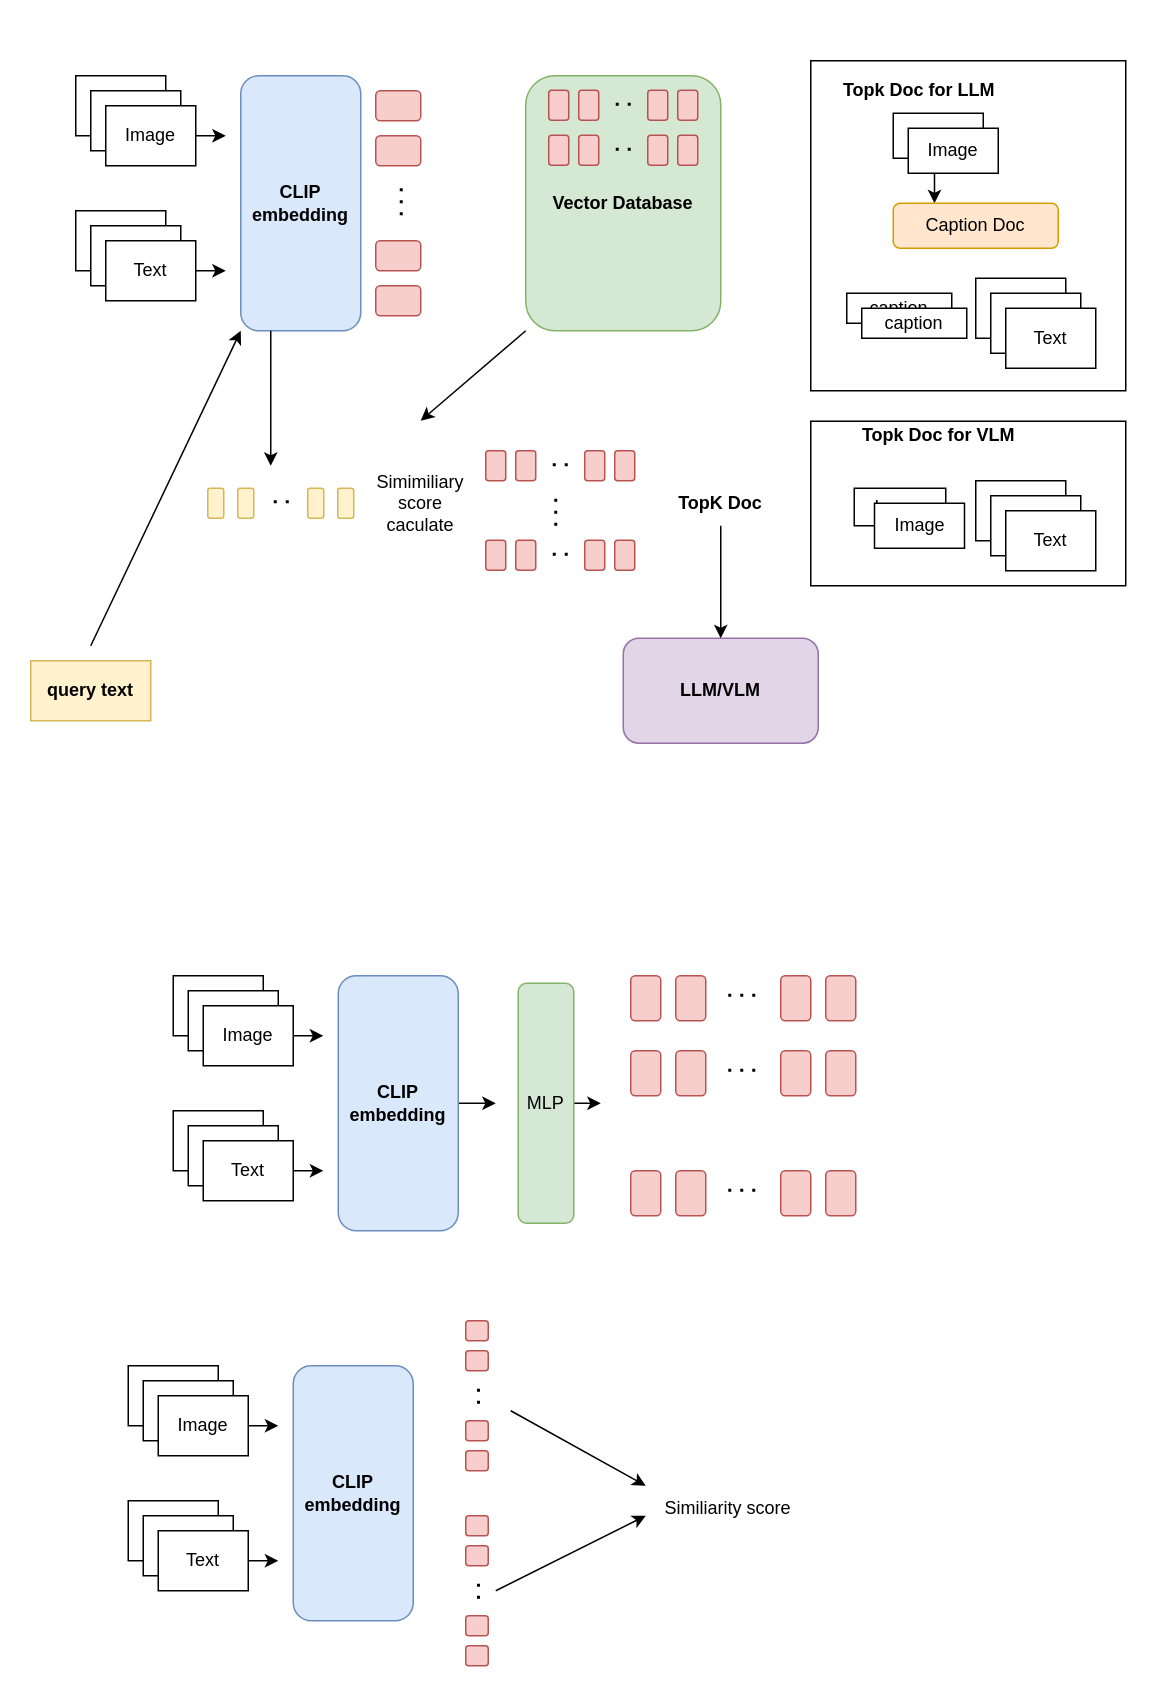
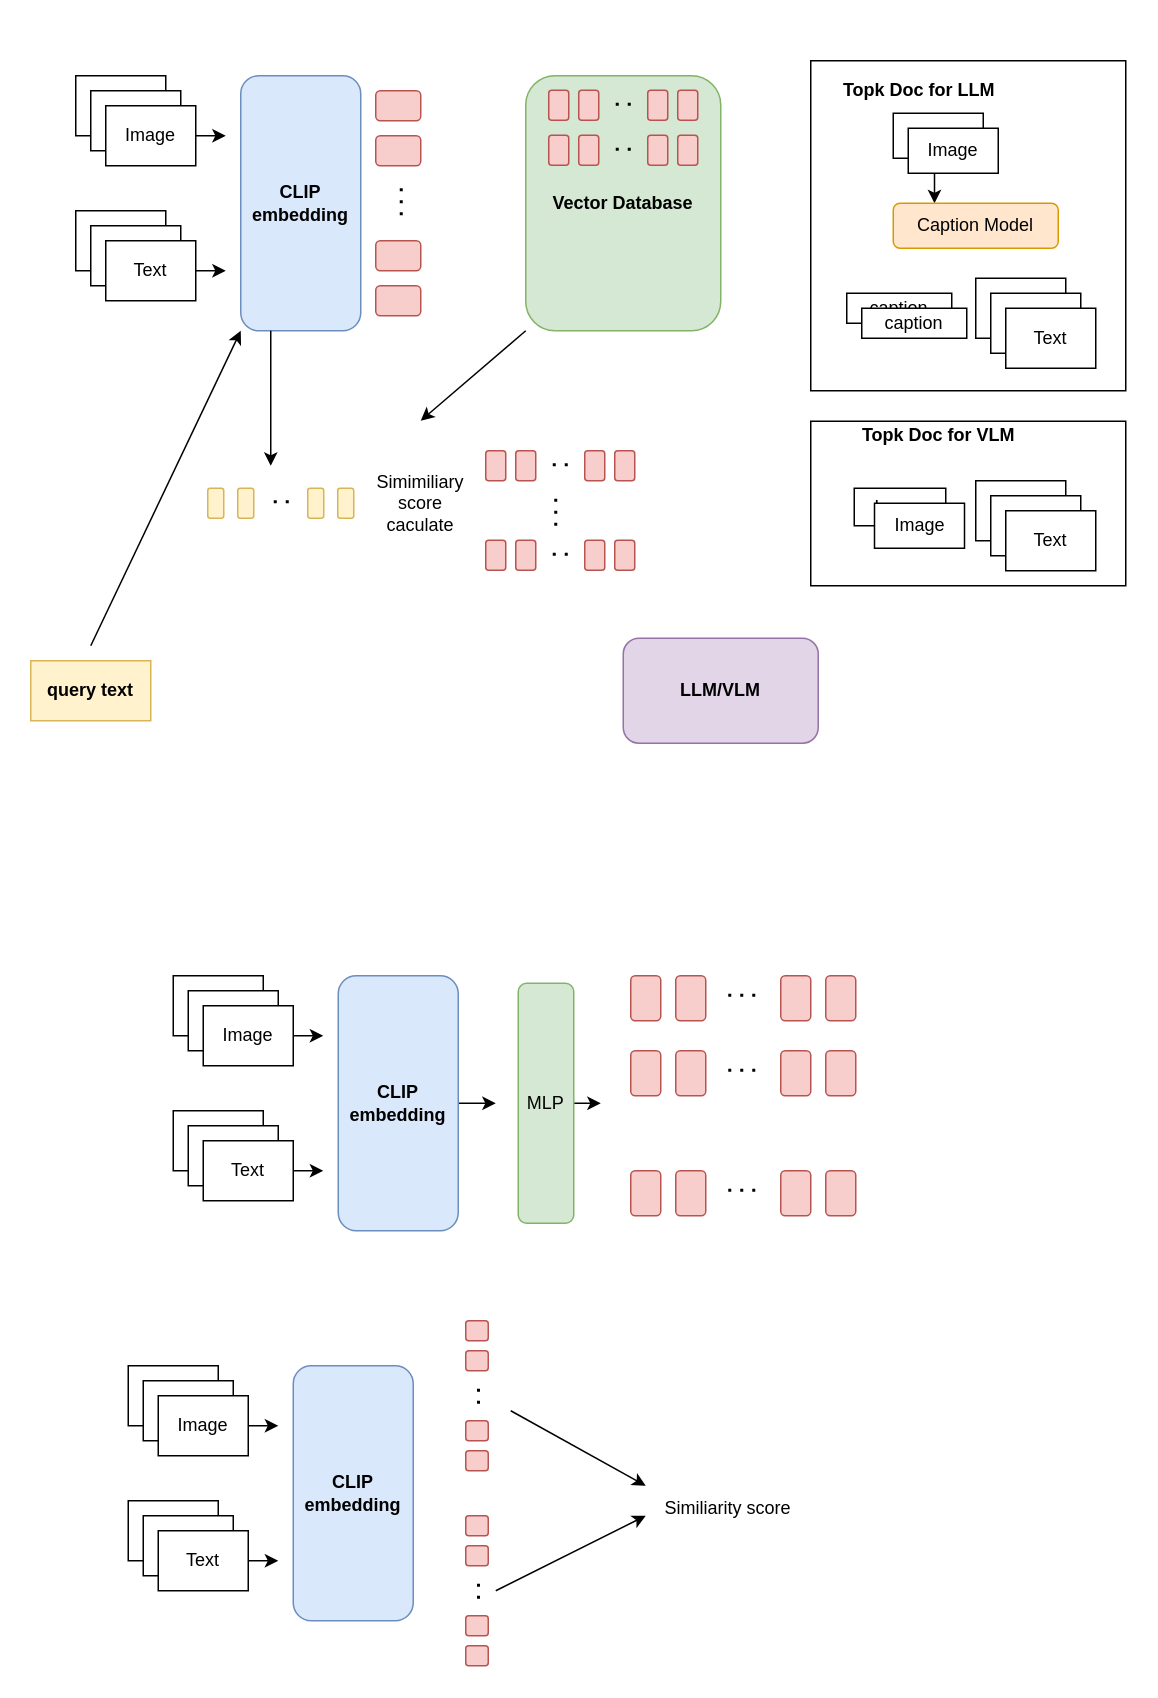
(976, 226) -> (976, 226)
(721, 503) -> none
(721, 577) -> none
